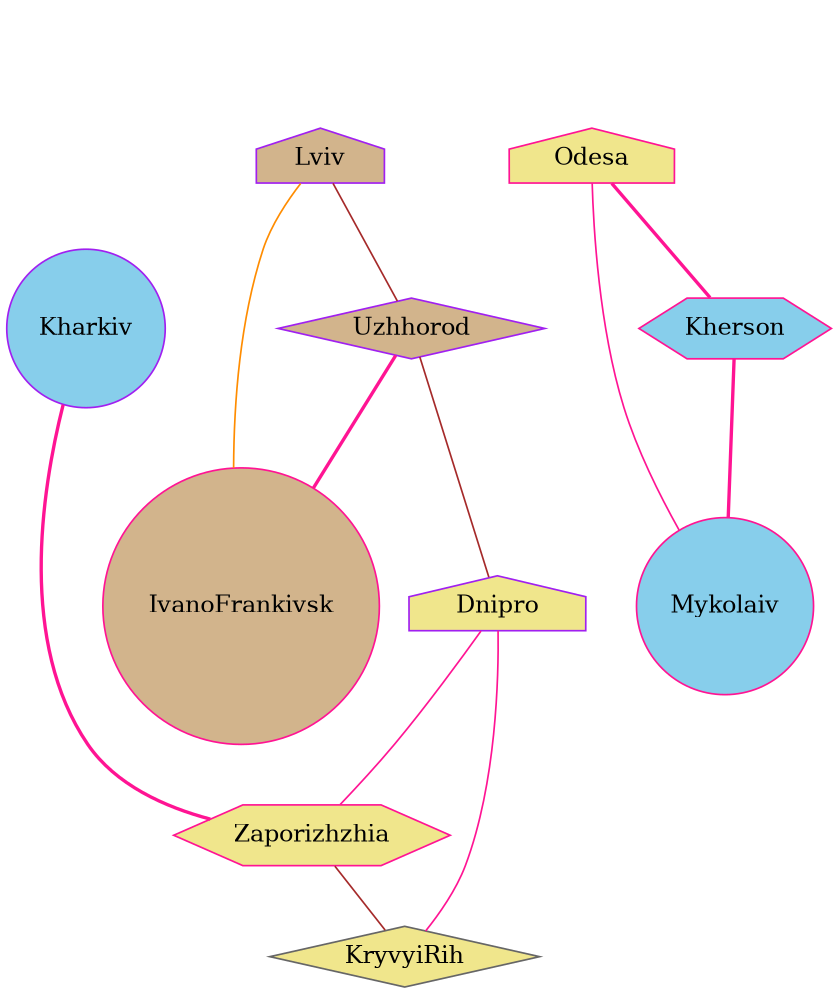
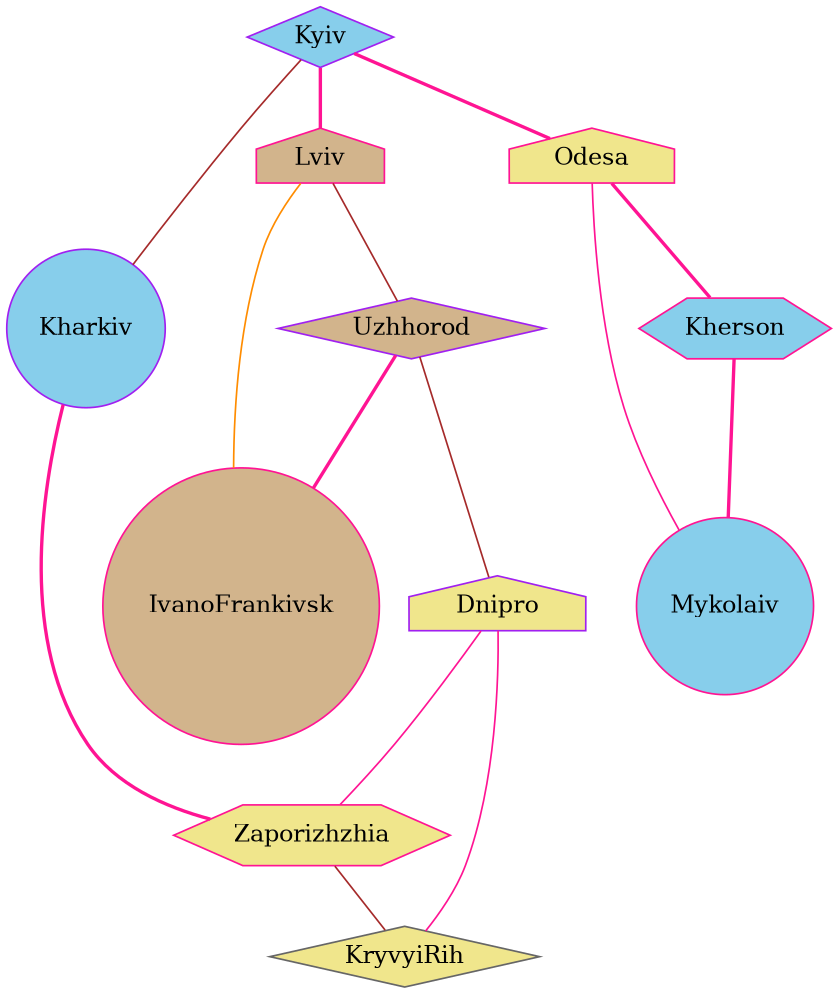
none -> (320, 37)
(320, 158) -> (320, 158)
